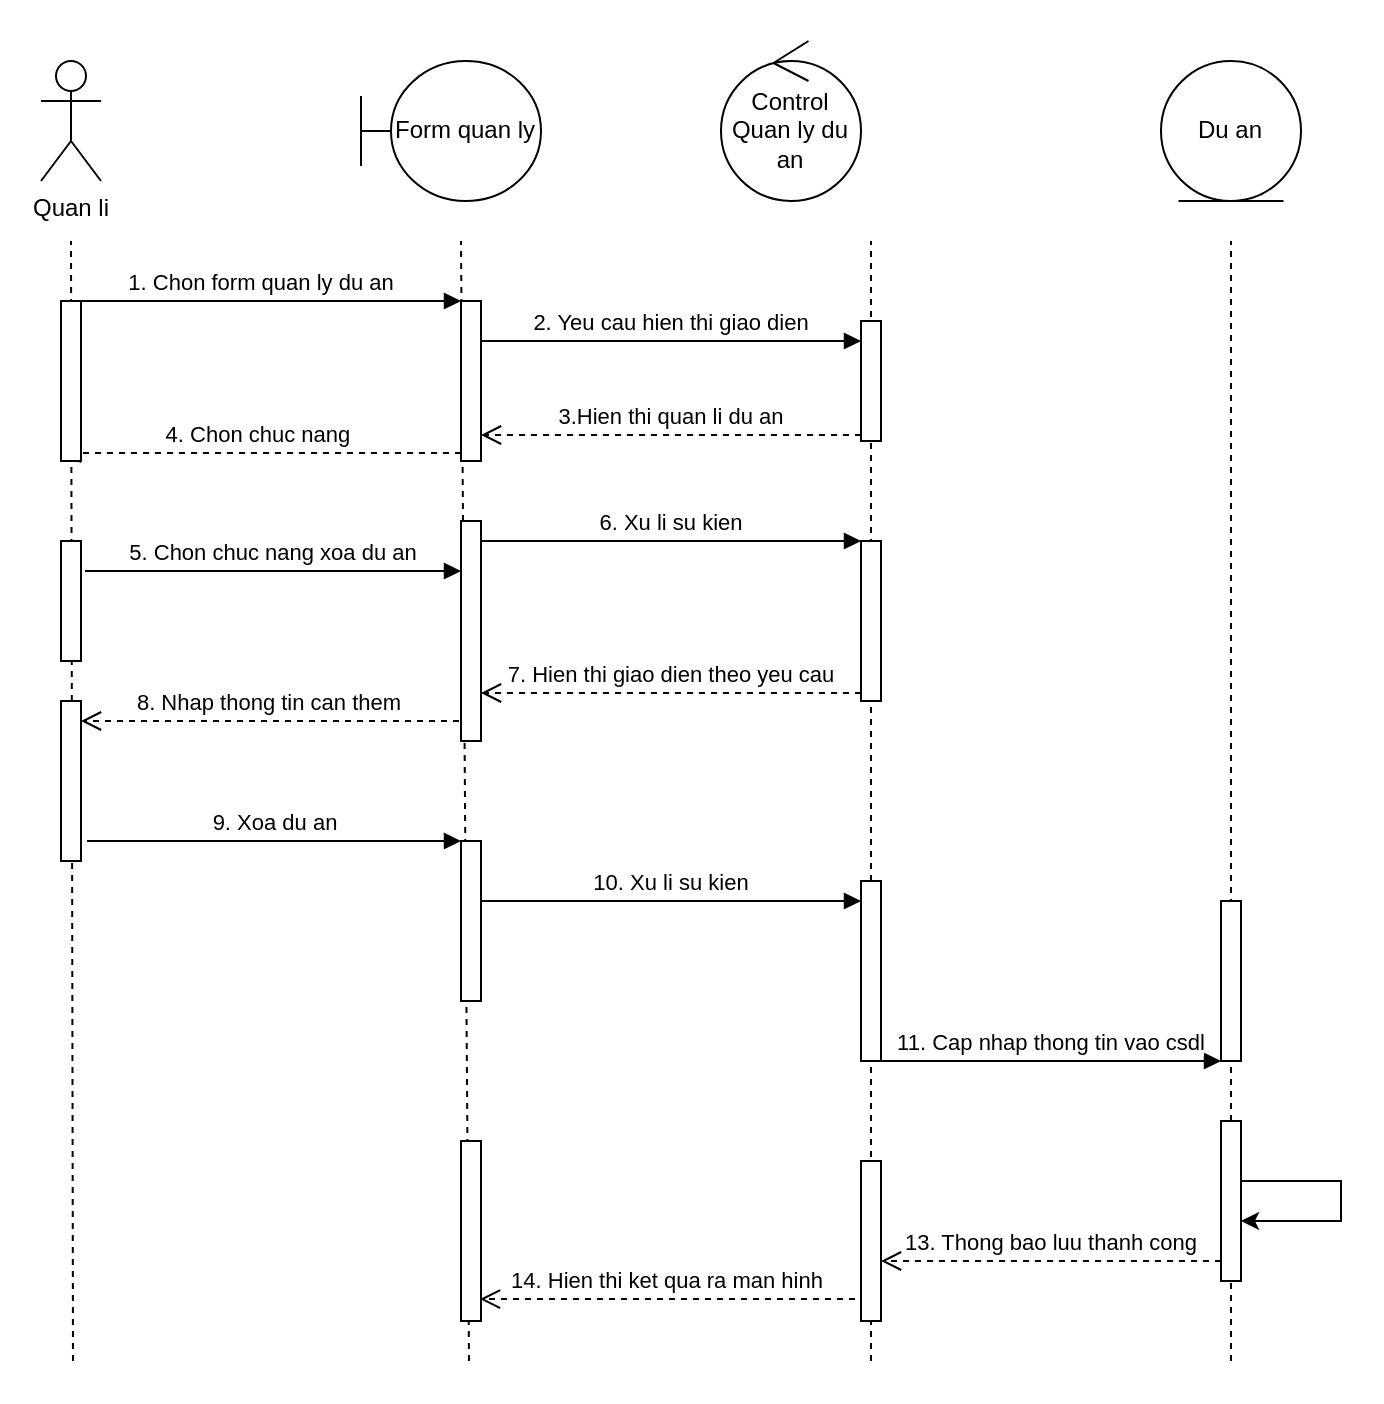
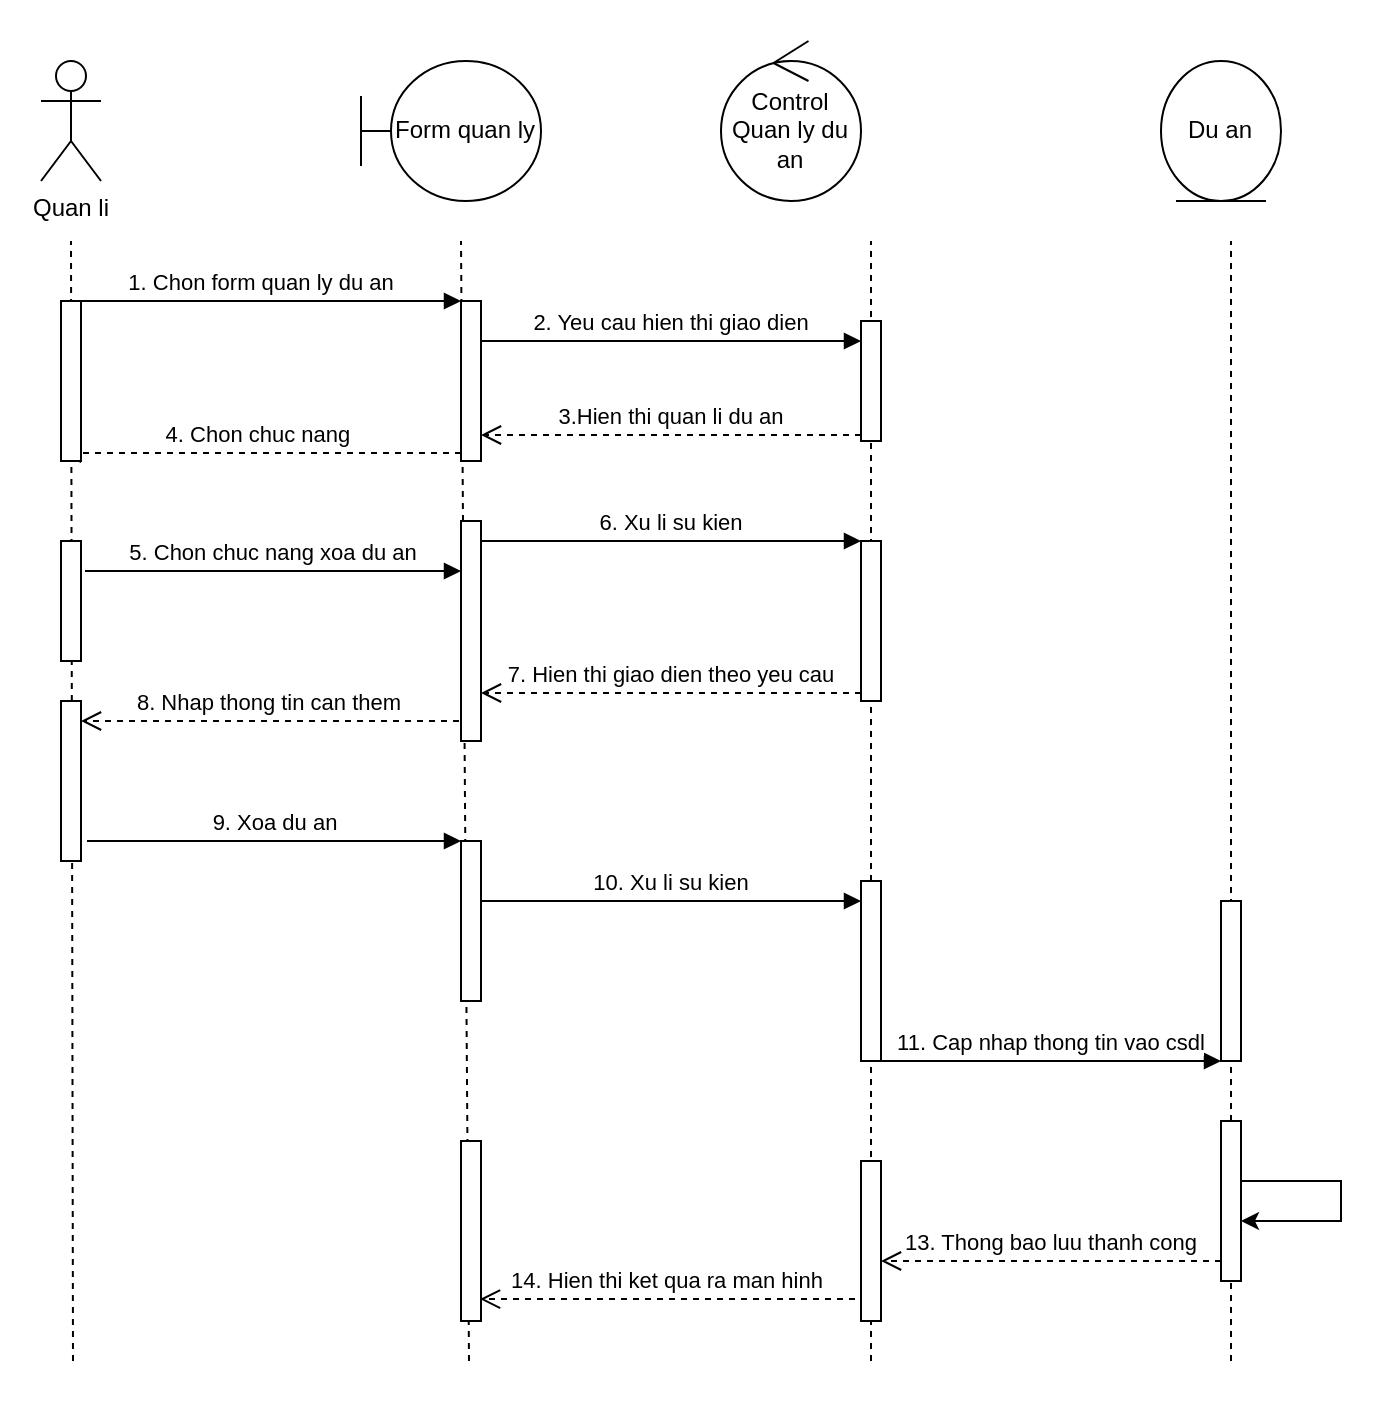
(1231, 131) -> (1221, 131)
